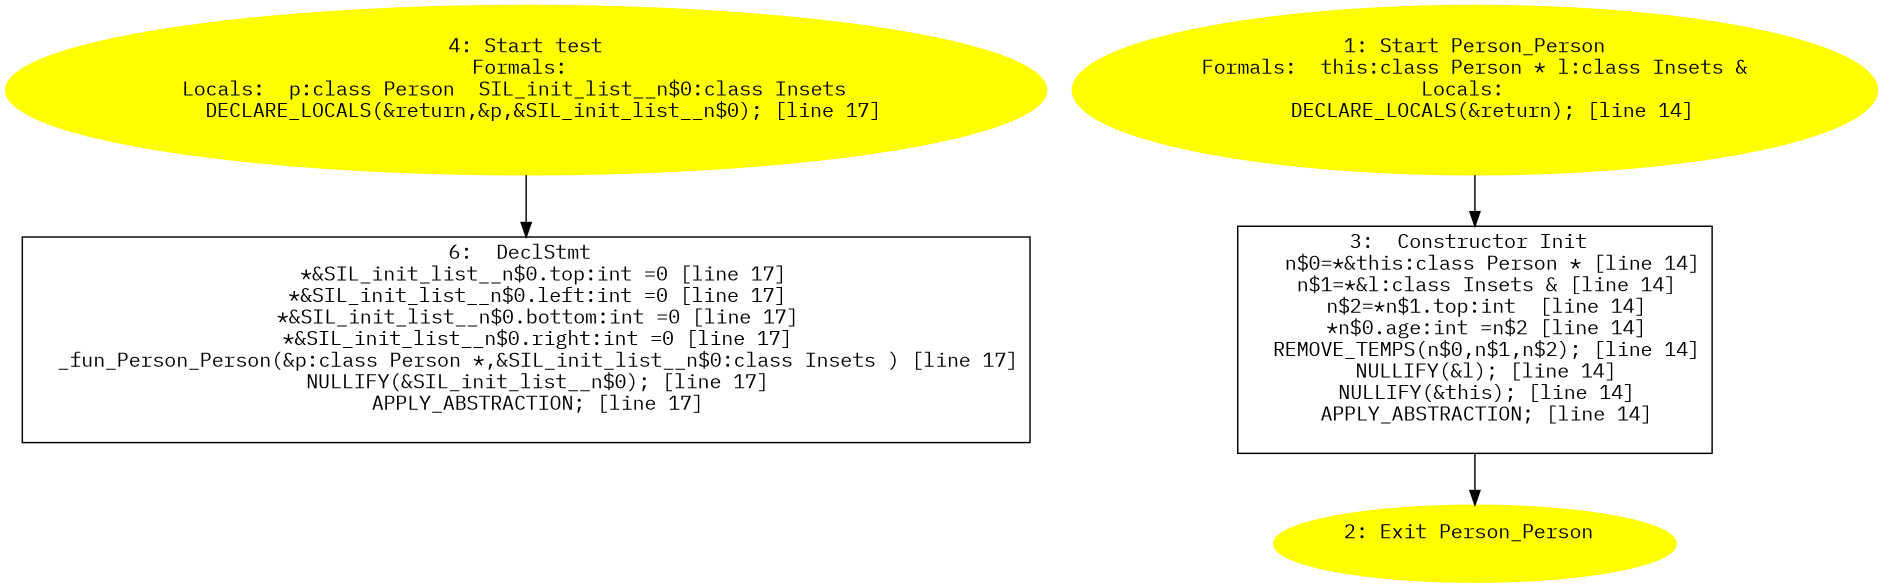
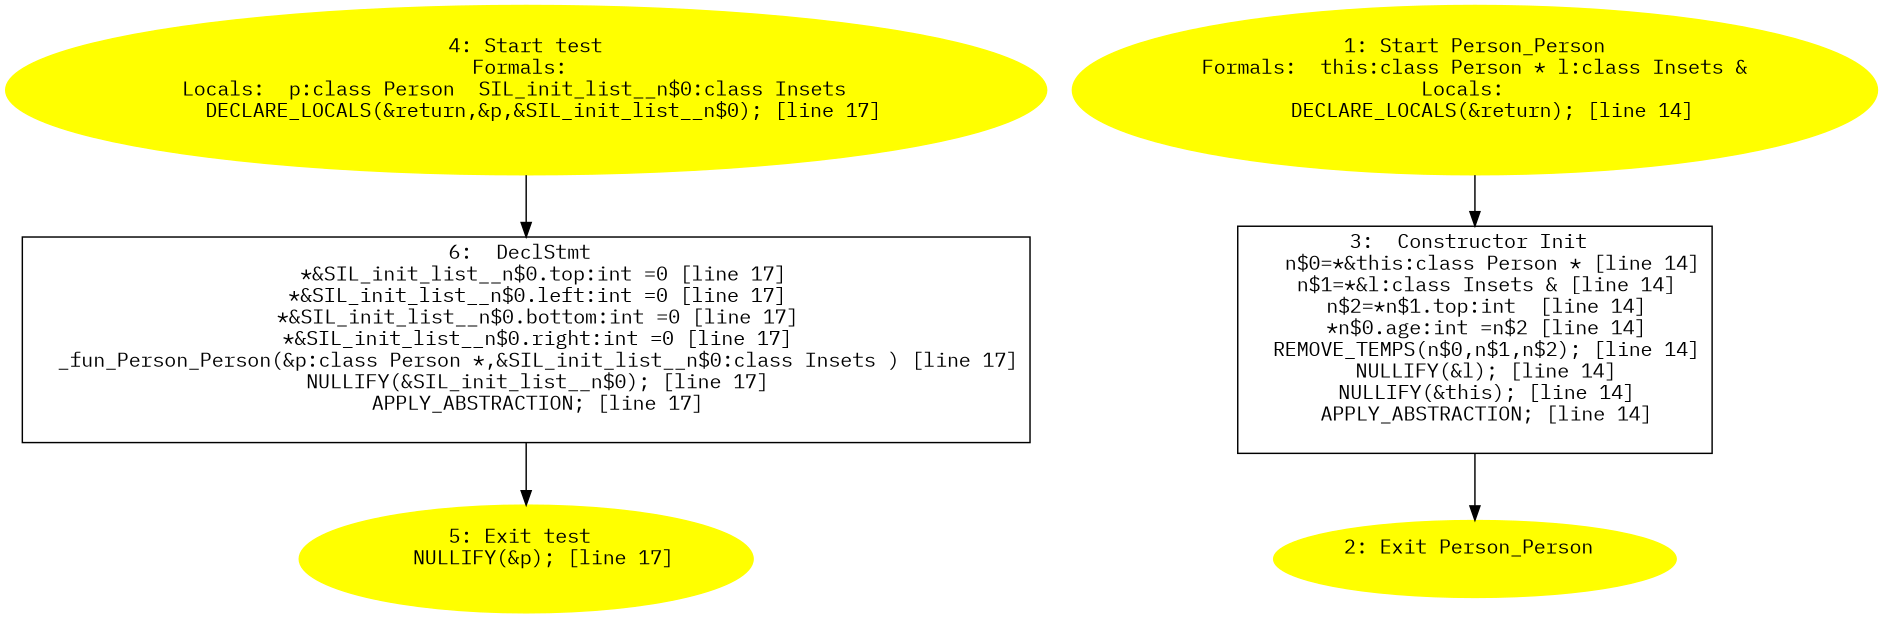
none -> (526, 559)
